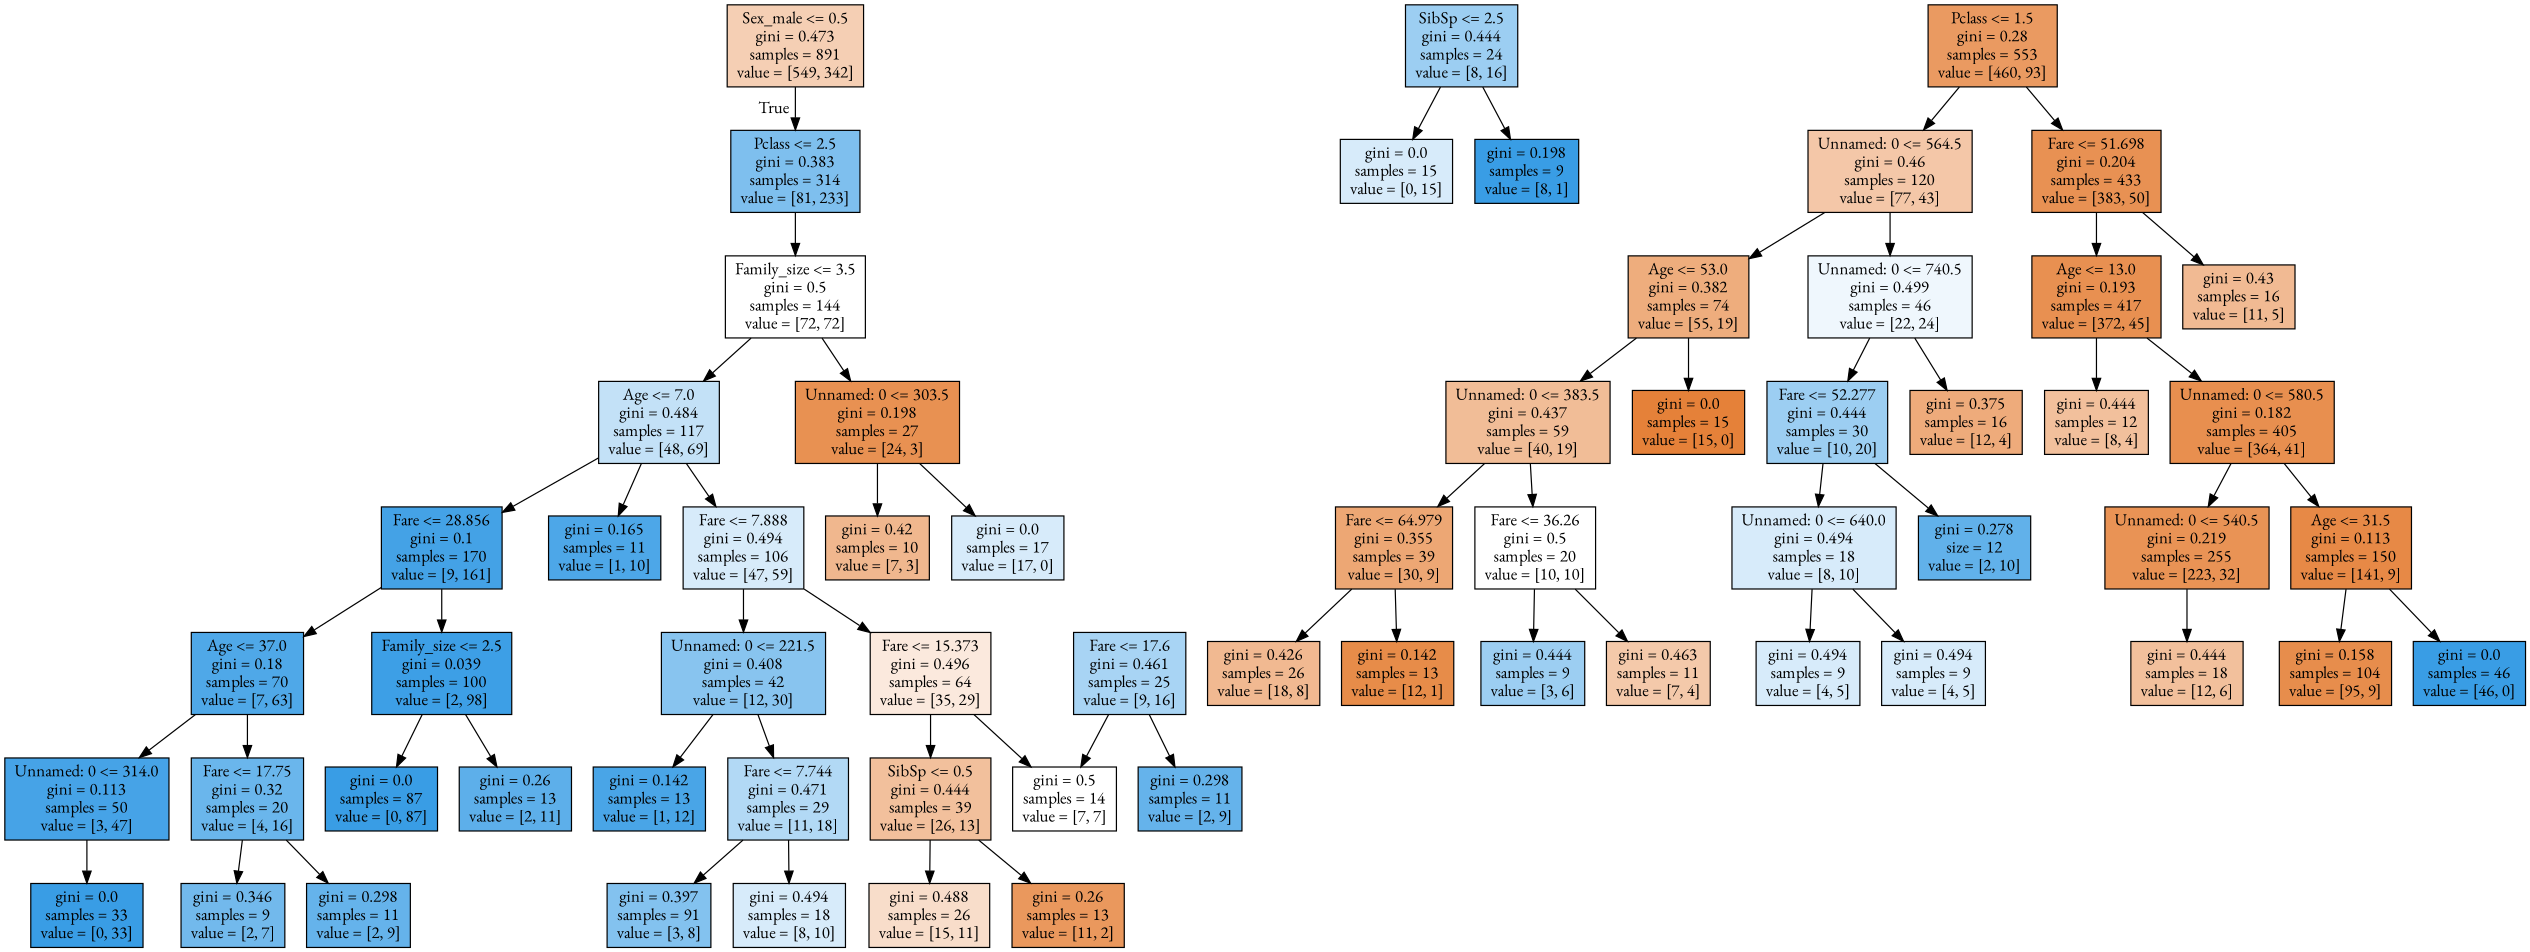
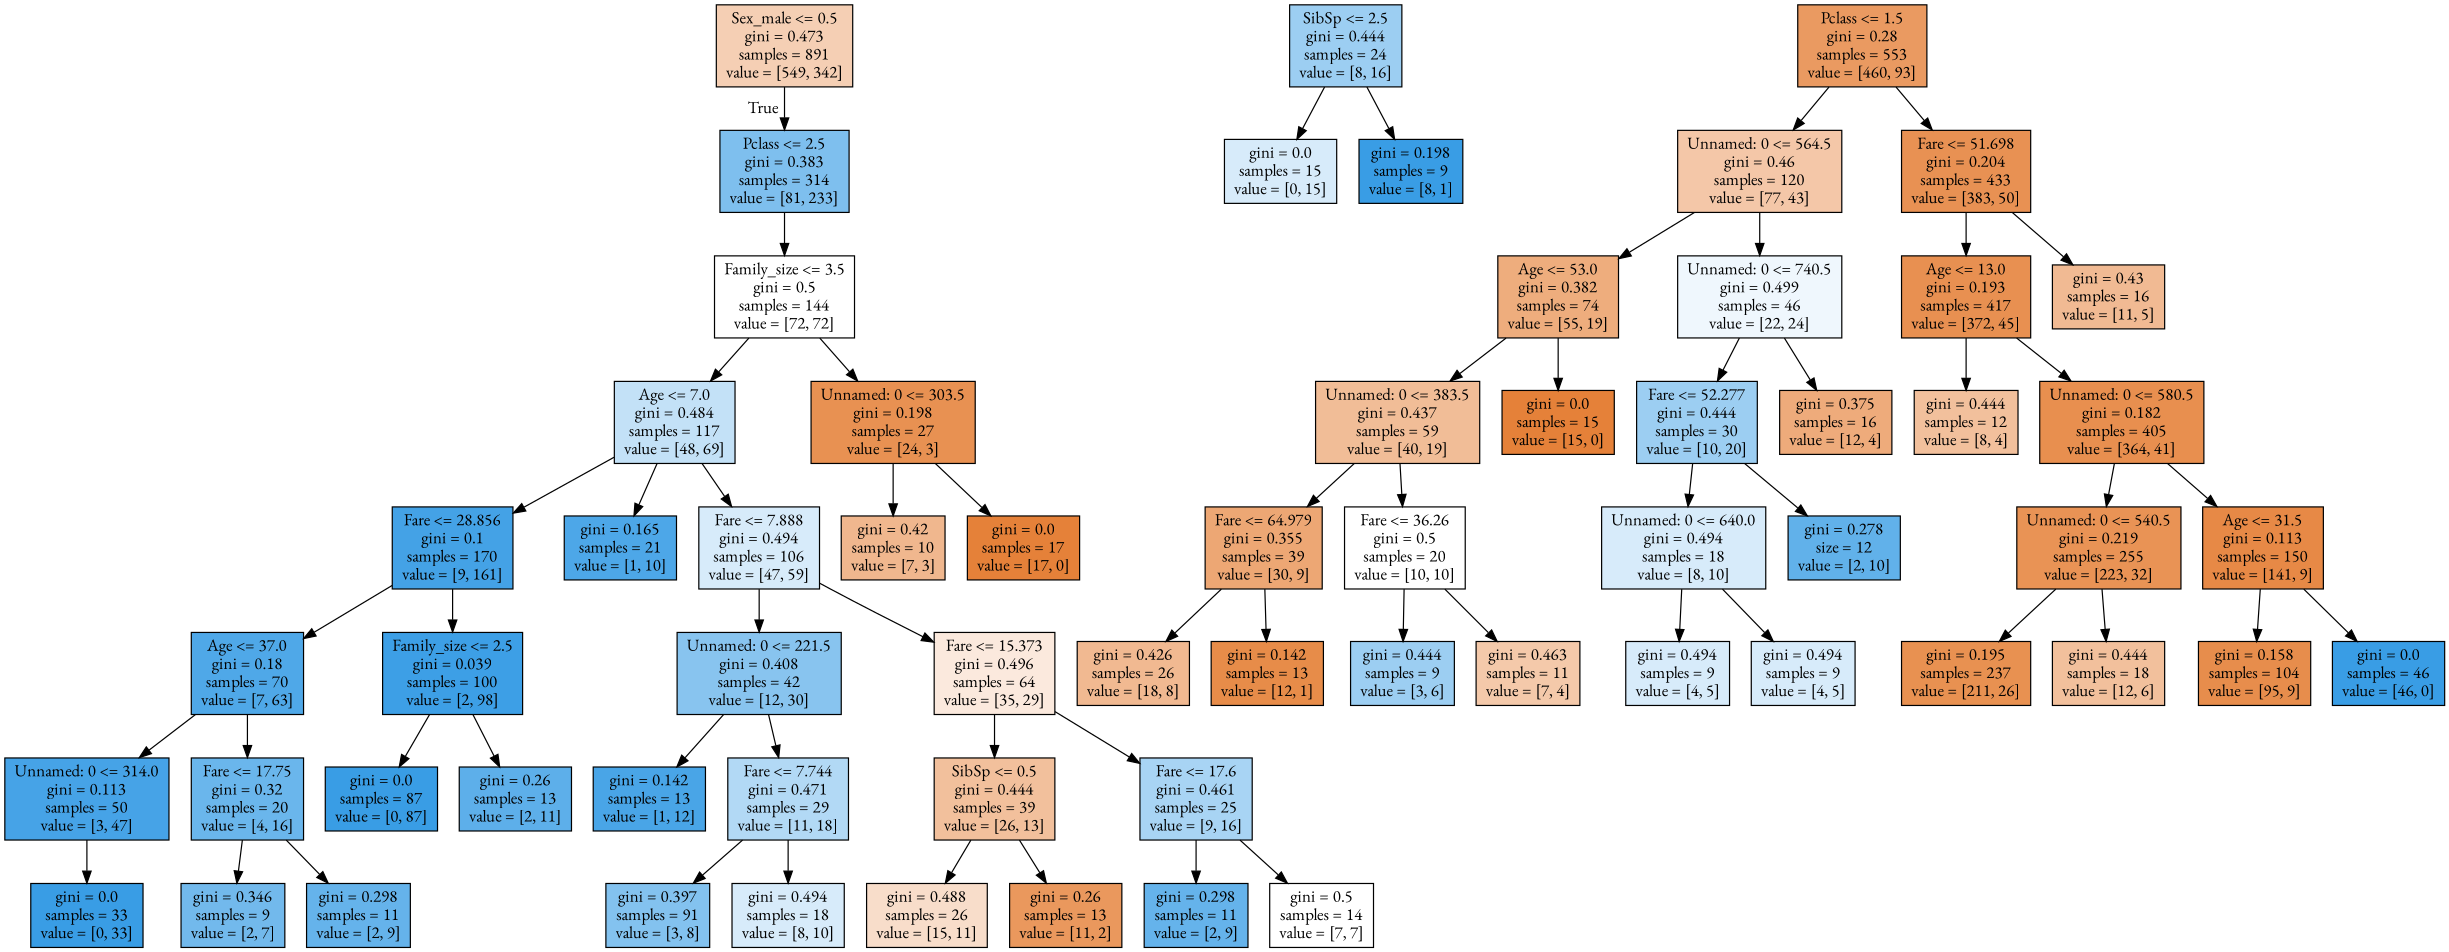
(605, 548) -> (620, 548)
(1008, 548) -> (1023, 548)
none -> (1966, 673)
(998, 737) -> (1092, 734)
